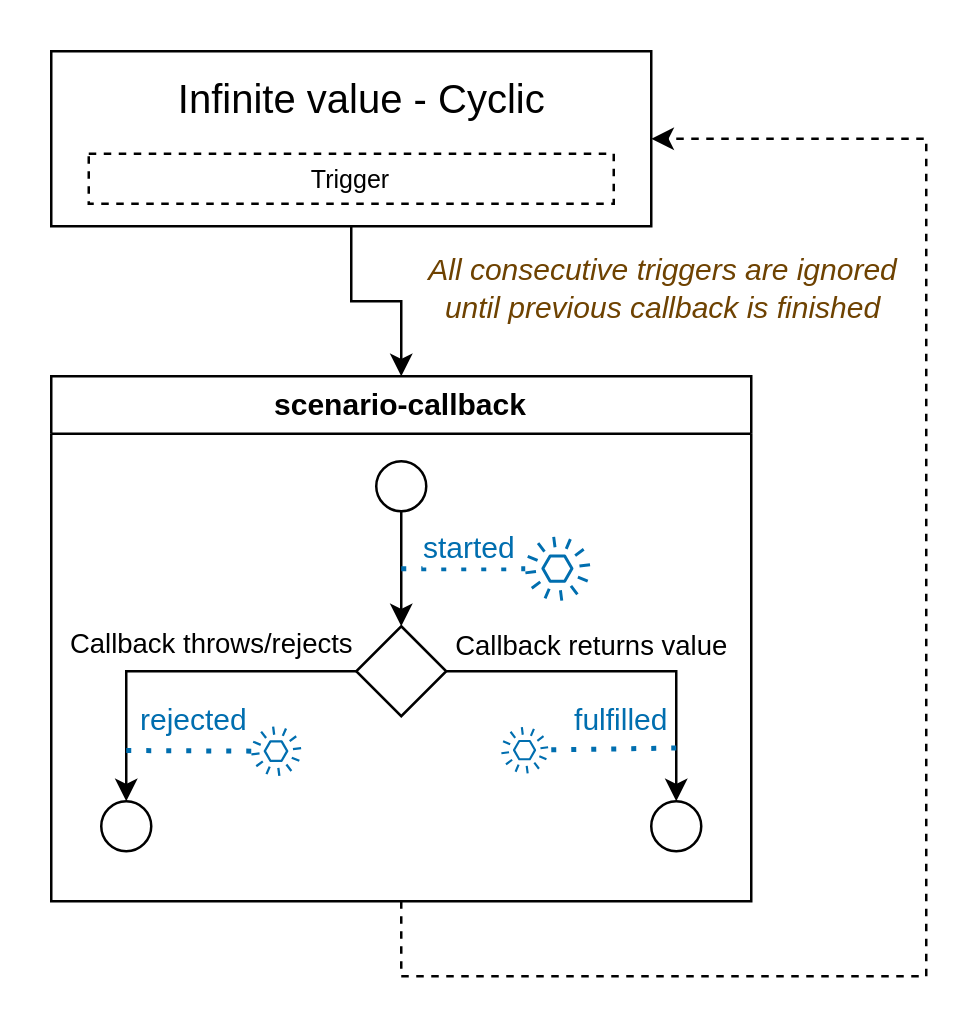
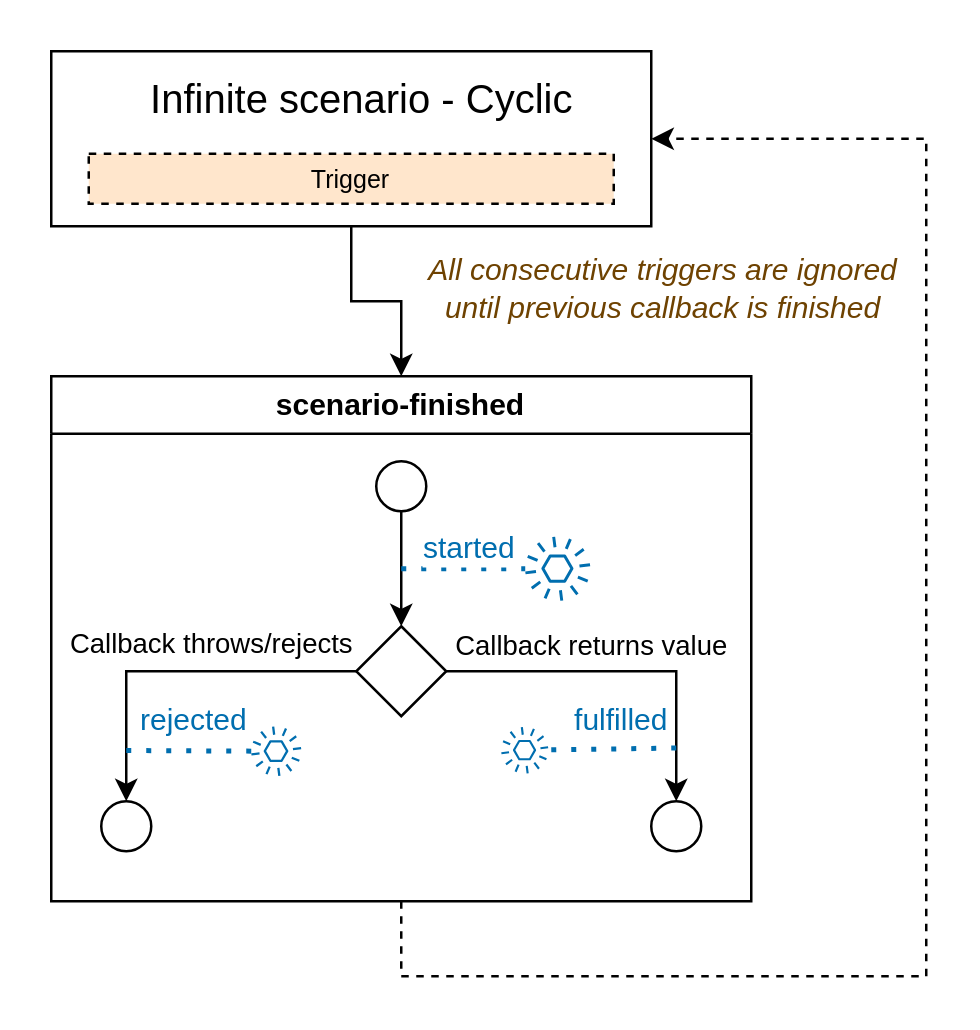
(363, 99) -> (363, 99)
(351, 179) -> (351, 179)
(401, 406) -> (401, 406)
